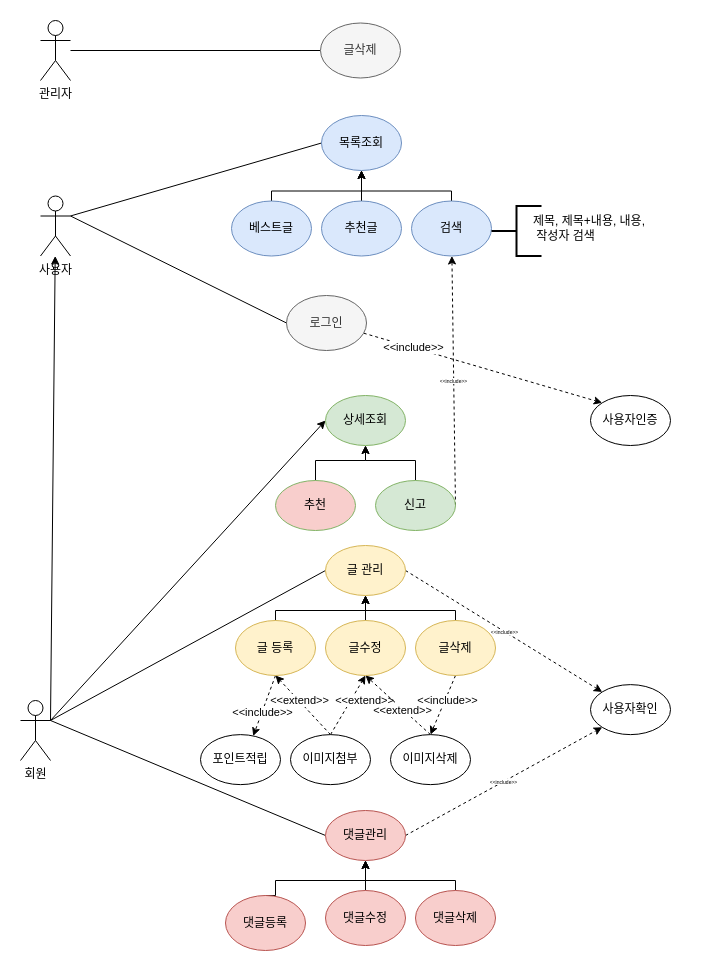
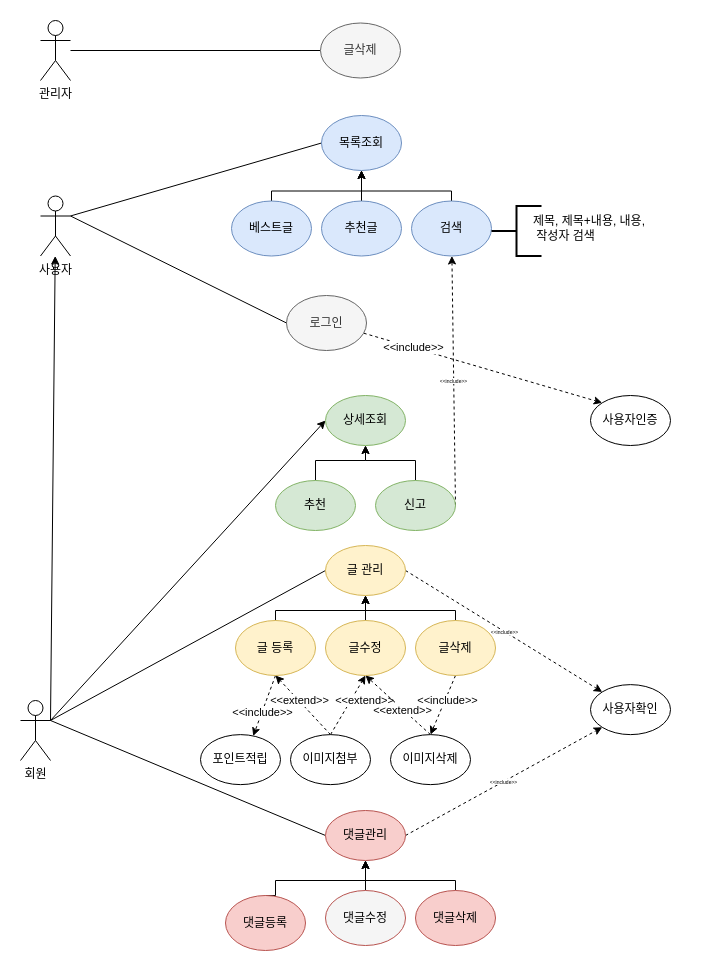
(316, 506) -> (316, 506)
(366, 918) -> (366, 918)
